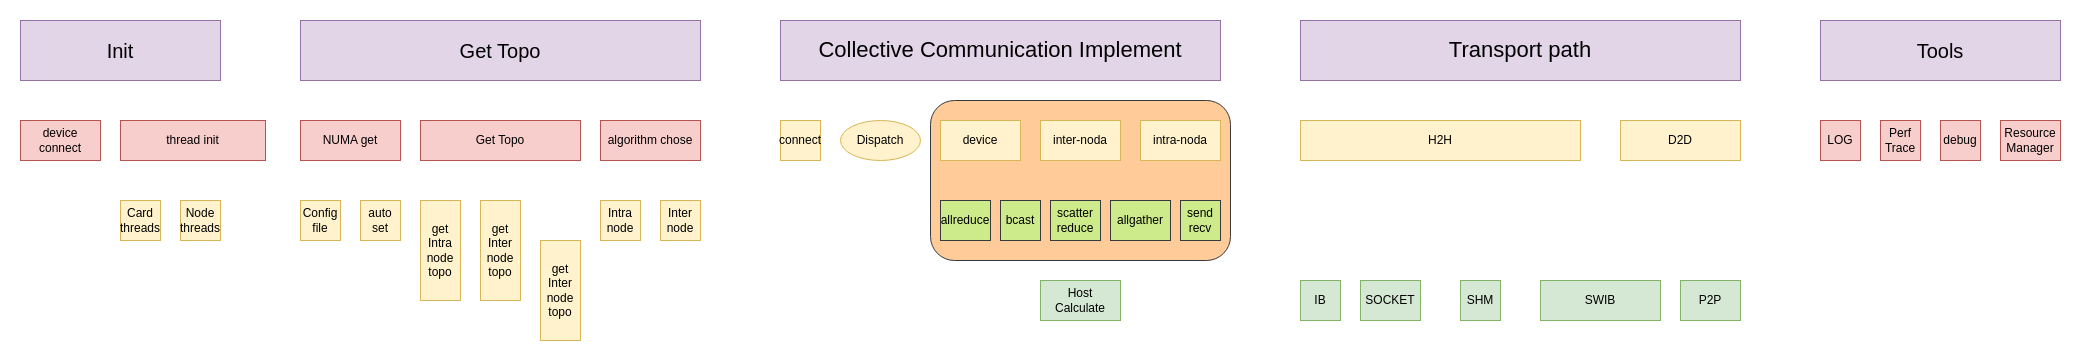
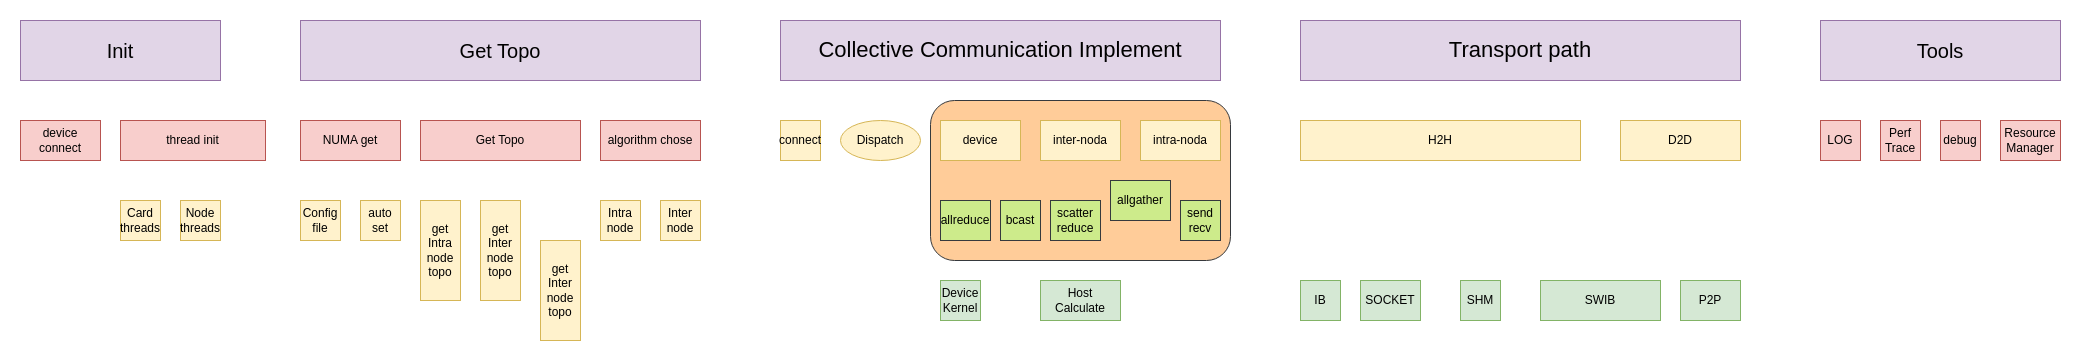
(1141, 221) -> (1141, 201)
none -> (961, 301)
